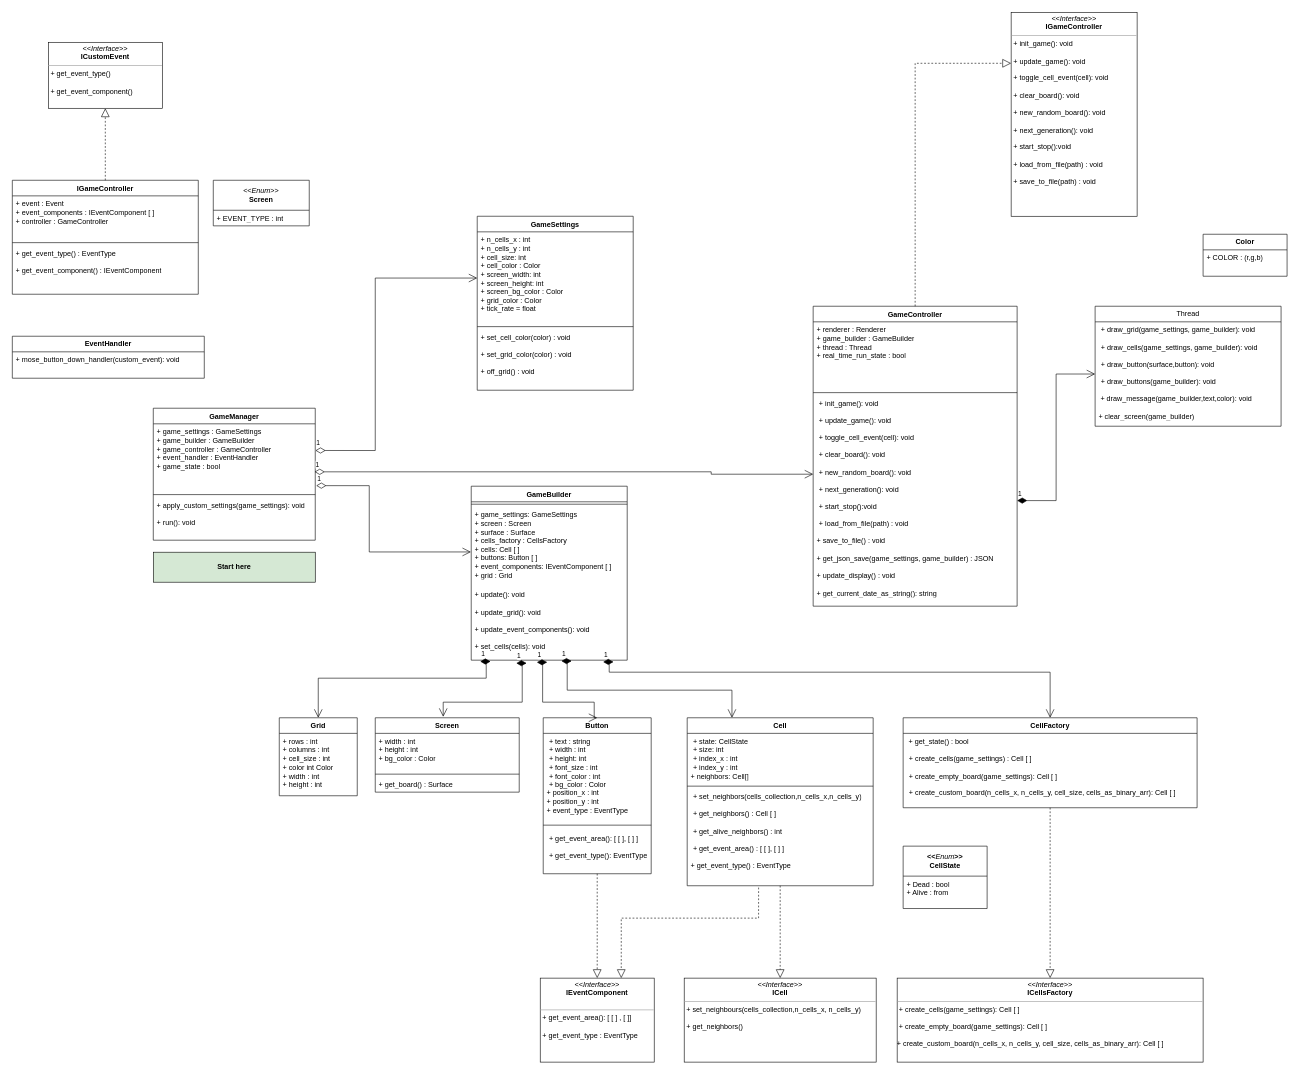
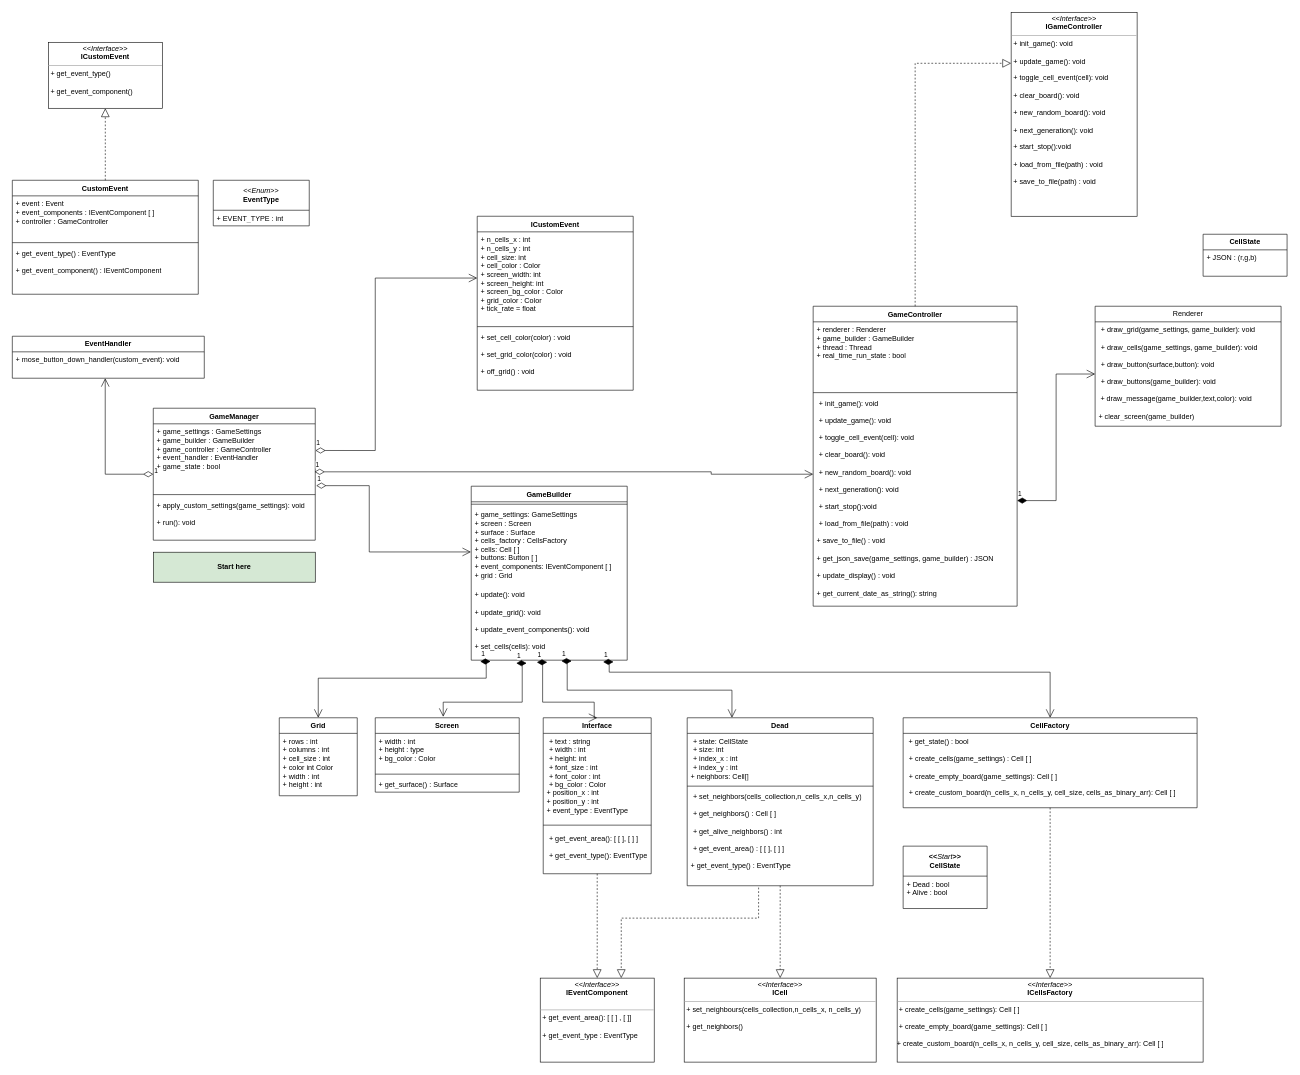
(105, 189) -> (105, 189)
(261, 195) -> (261, 195)
(555, 225) -> (555, 225)
(1245, 242) -> (1245, 242)
(1236, 258) -> (1234, 258)
(1188, 314) -> (1188, 314)
none -> (105, 446)
(597, 726) -> (597, 726)
(780, 726) -> (780, 726)
(410, 751) -> (410, 751)
(422, 785) -> (426, 785)
(945, 861) -> (945, 861)
(930, 889) -> (929, 889)
